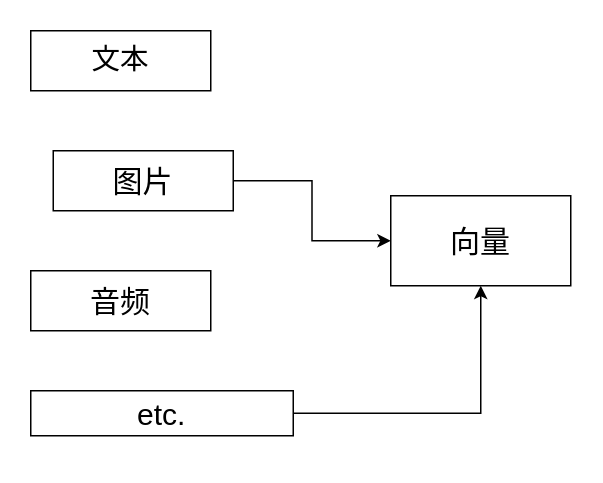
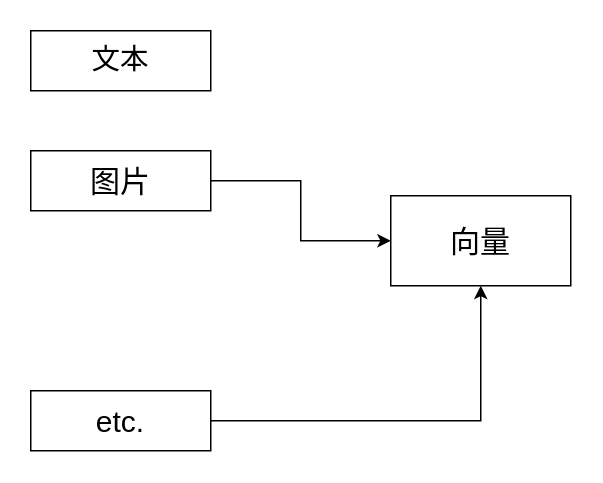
(143, 181) -> (121, 181)
(121, 301) -> none
(162, 413) -> (121, 421)
